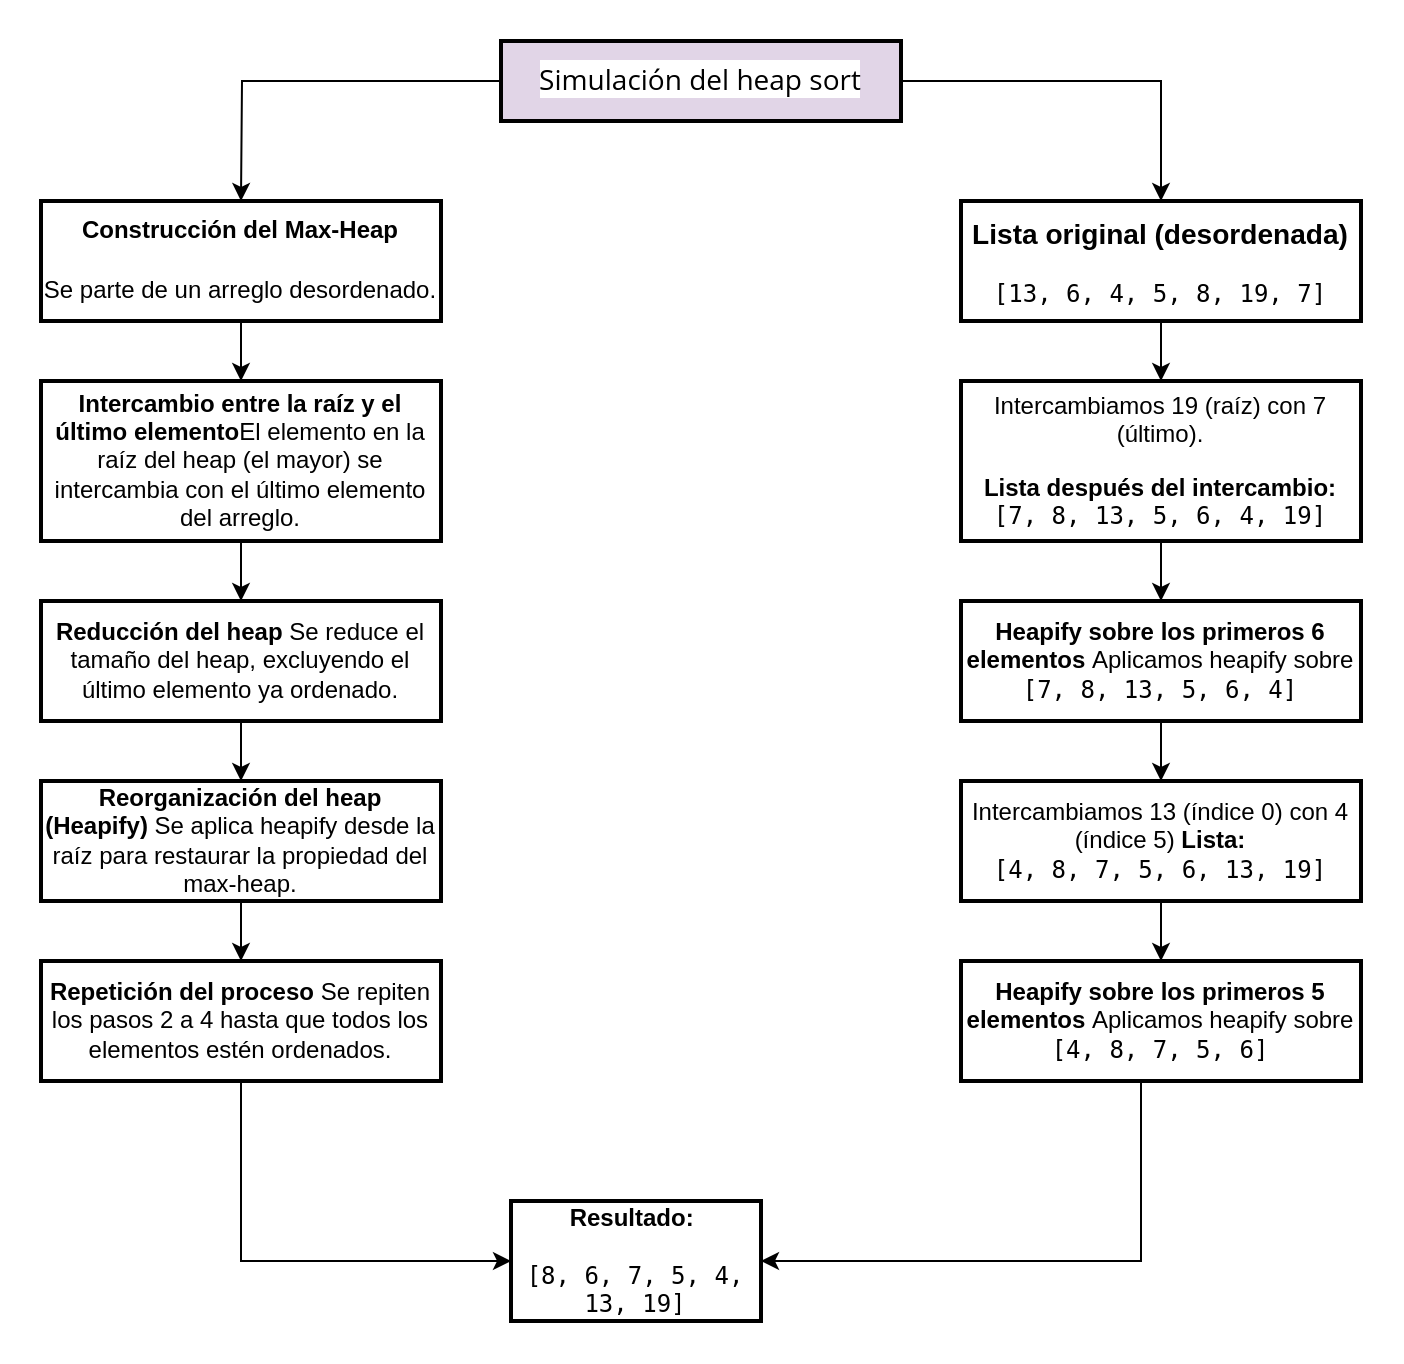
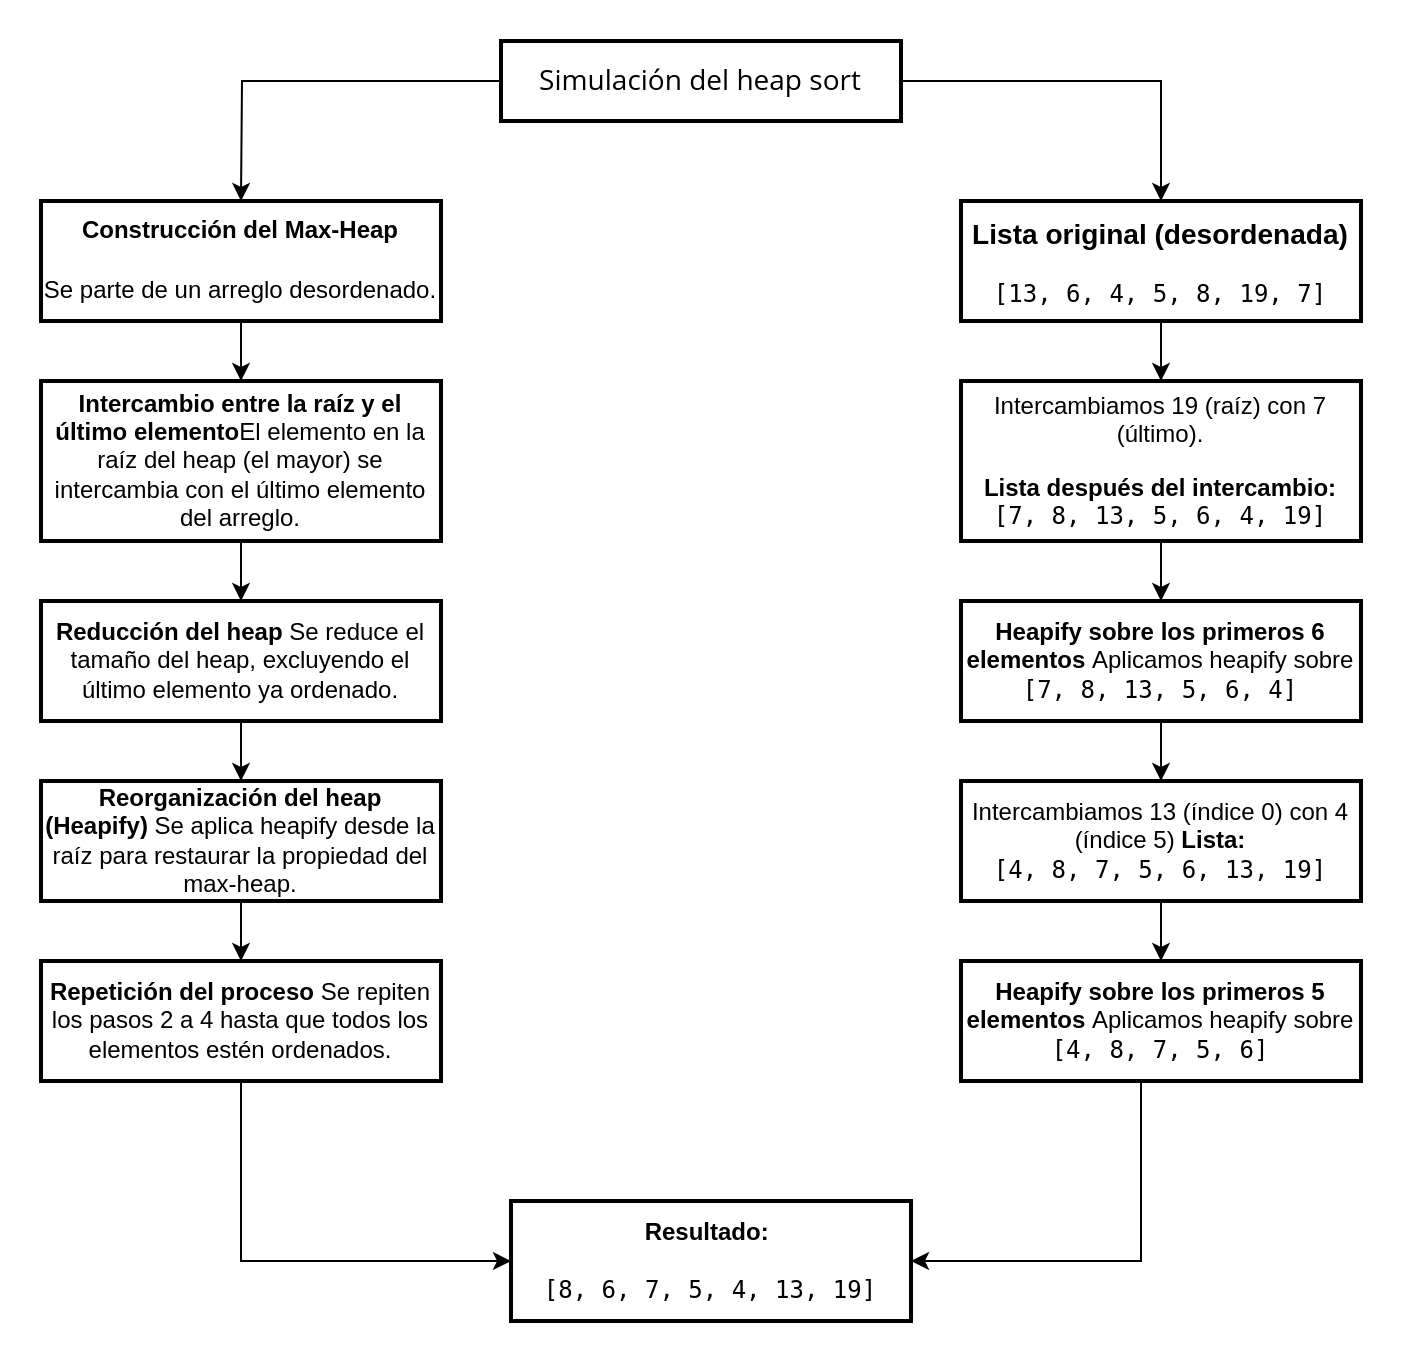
(701, 81) -> (701, 81)
(636, 1261) -> (711, 1261)
